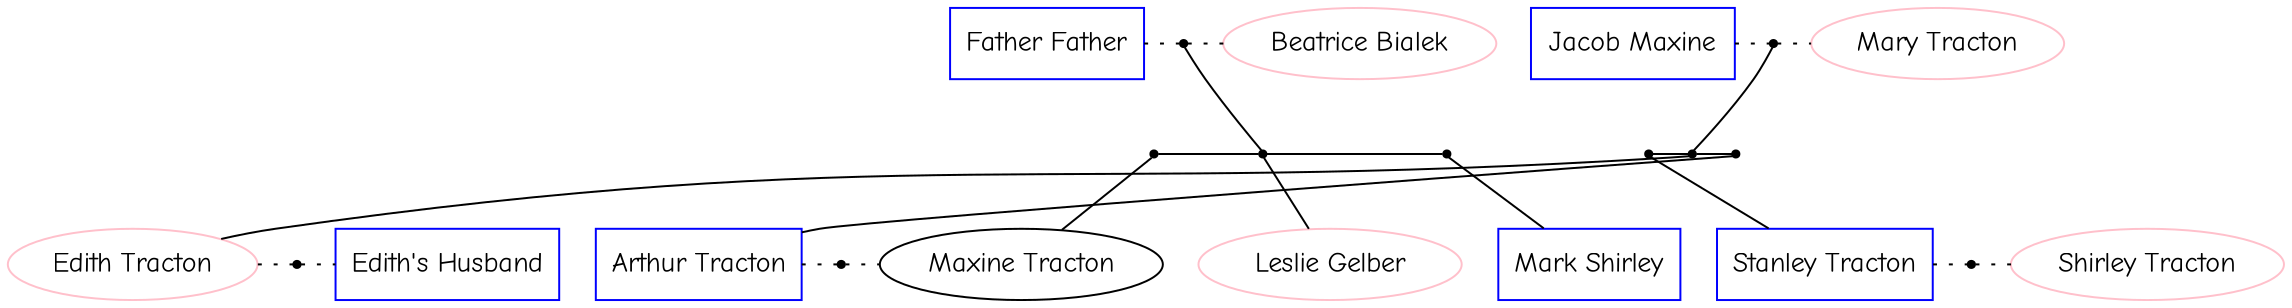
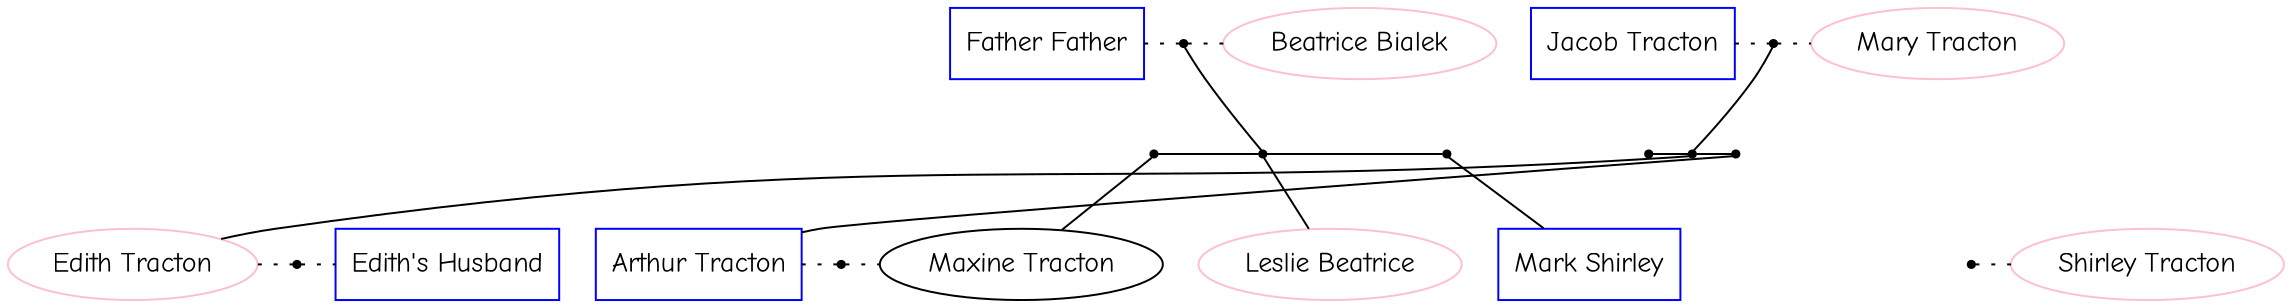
(1633, 44) -> (1633, 44)
(1330, 264) -> (1330, 264)
(1825, 264) -> none
